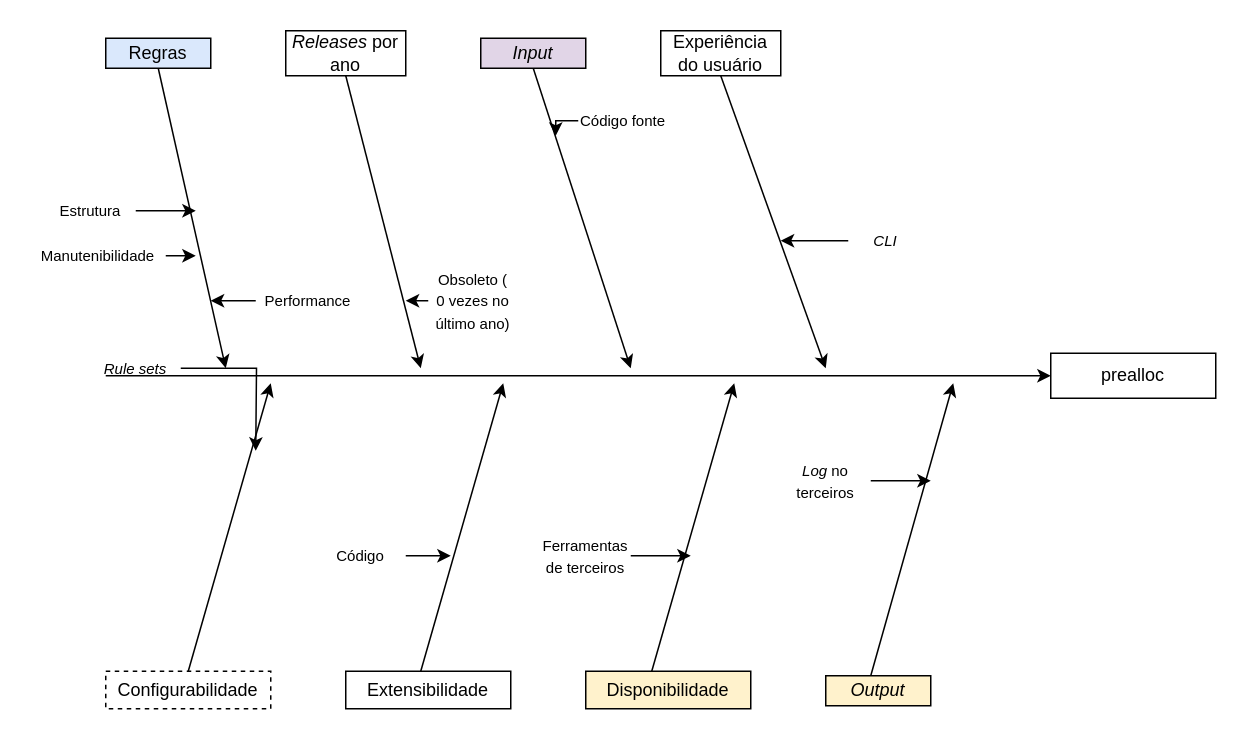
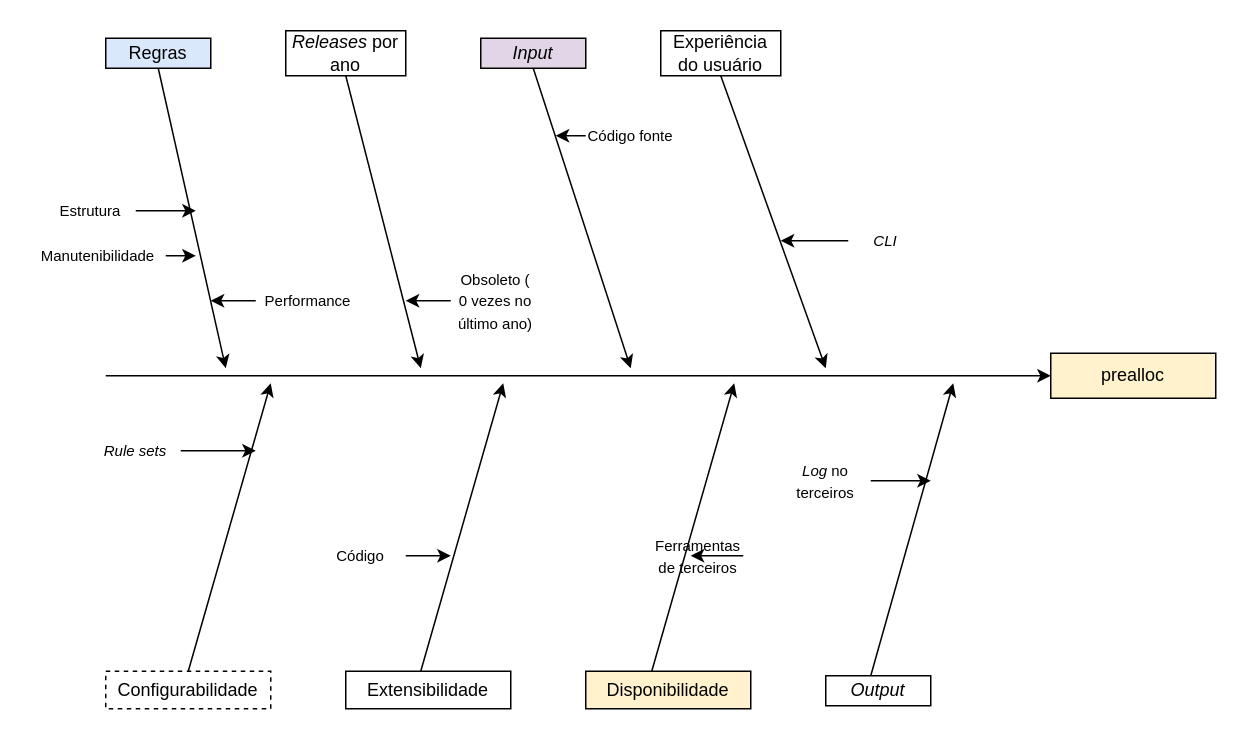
(623, 121) -> (631, 136)
(473, 301) -> (496, 301)
(136, 368) -> (136, 451)
(1133, 376) -> (1133, 376)
(586, 556) -> (698, 556)
(878, 691) -> (878, 691)
